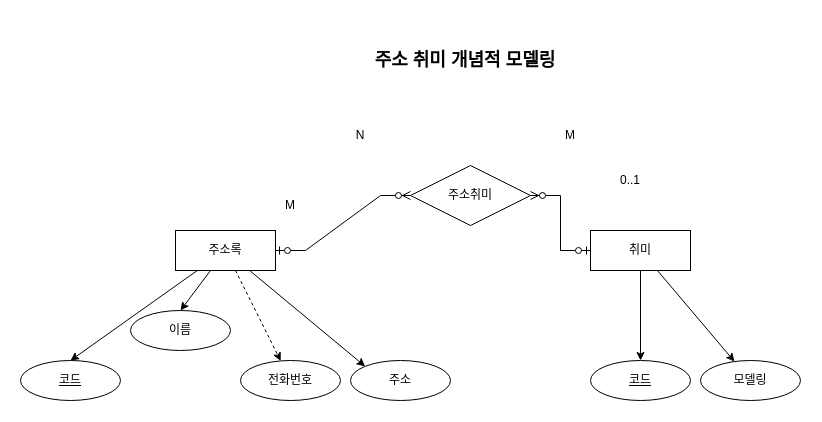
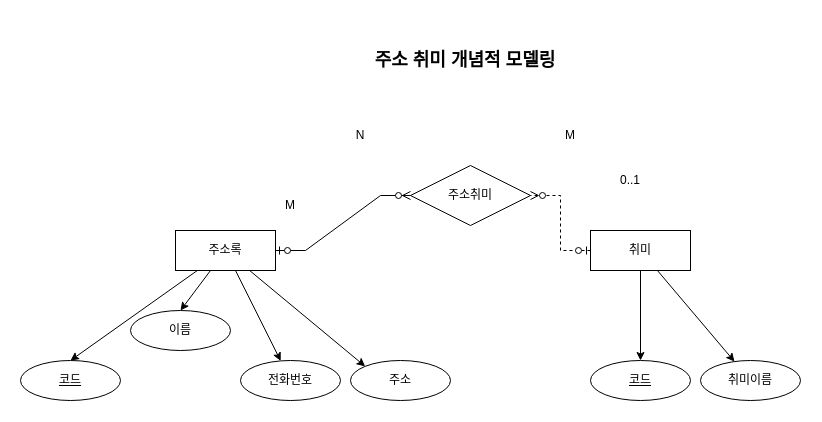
(561, 223) -> (561, 223)
(257, 314) -> (257, 314)
(751, 381) -> (751, 381)
